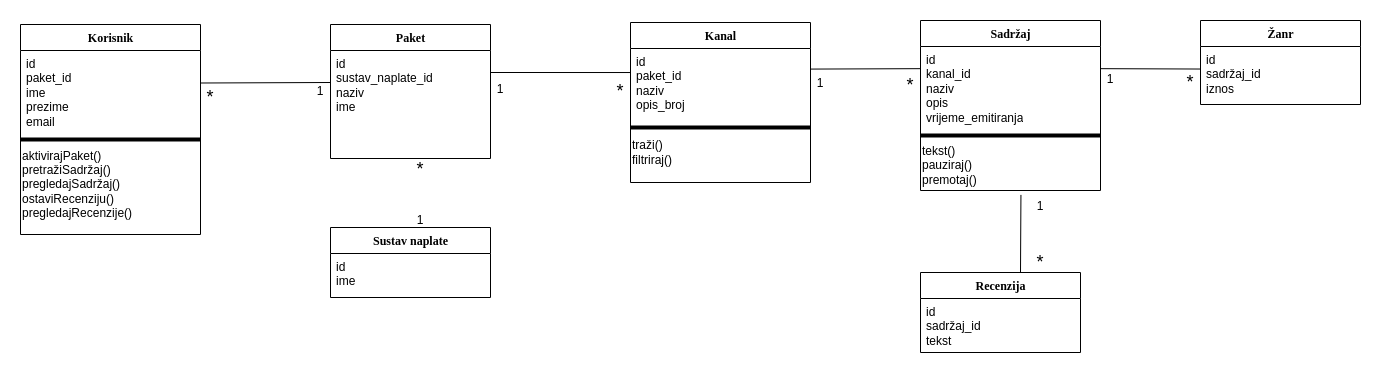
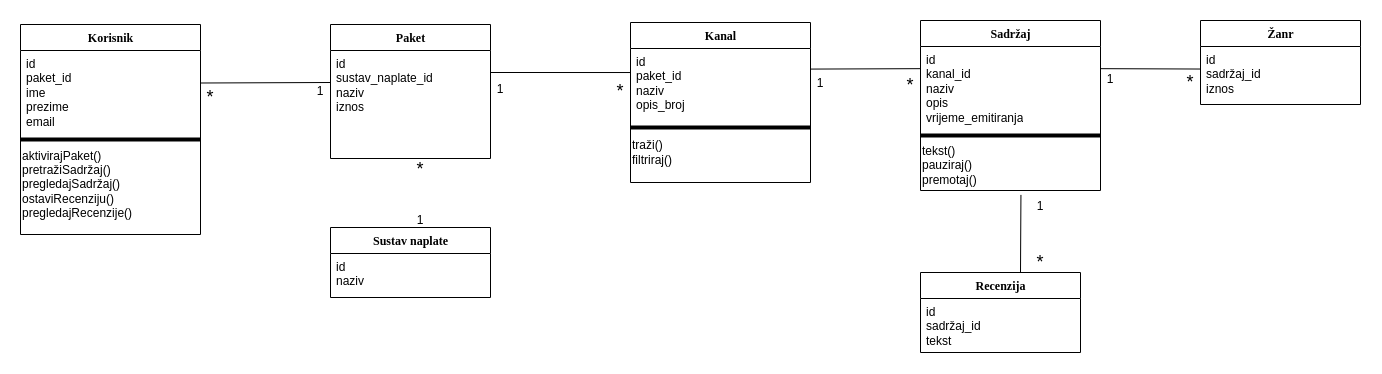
(391, 86) -> (391, 86)
(345, 275) -> (352, 275)
